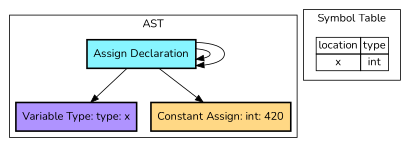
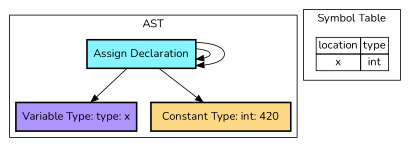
(221, 117) -> (221, 117)
